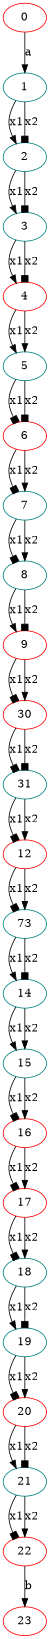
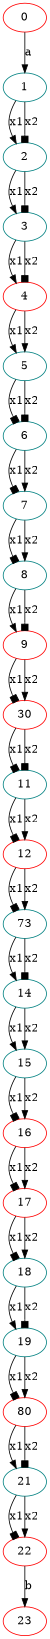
(25, 436) -> (25, 436)
(25, 785) -> (25, 785)
(25, 1412) -> (25, 1412)
